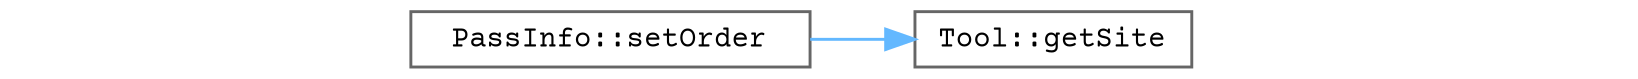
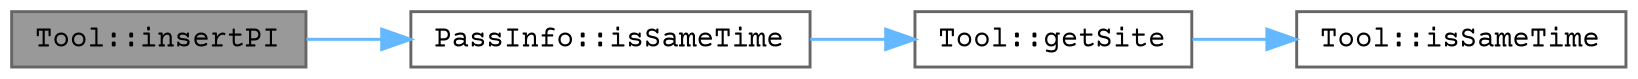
none -> (159, 39)
(610, 39) -> (610, 39)
none -> (1461, 39)
